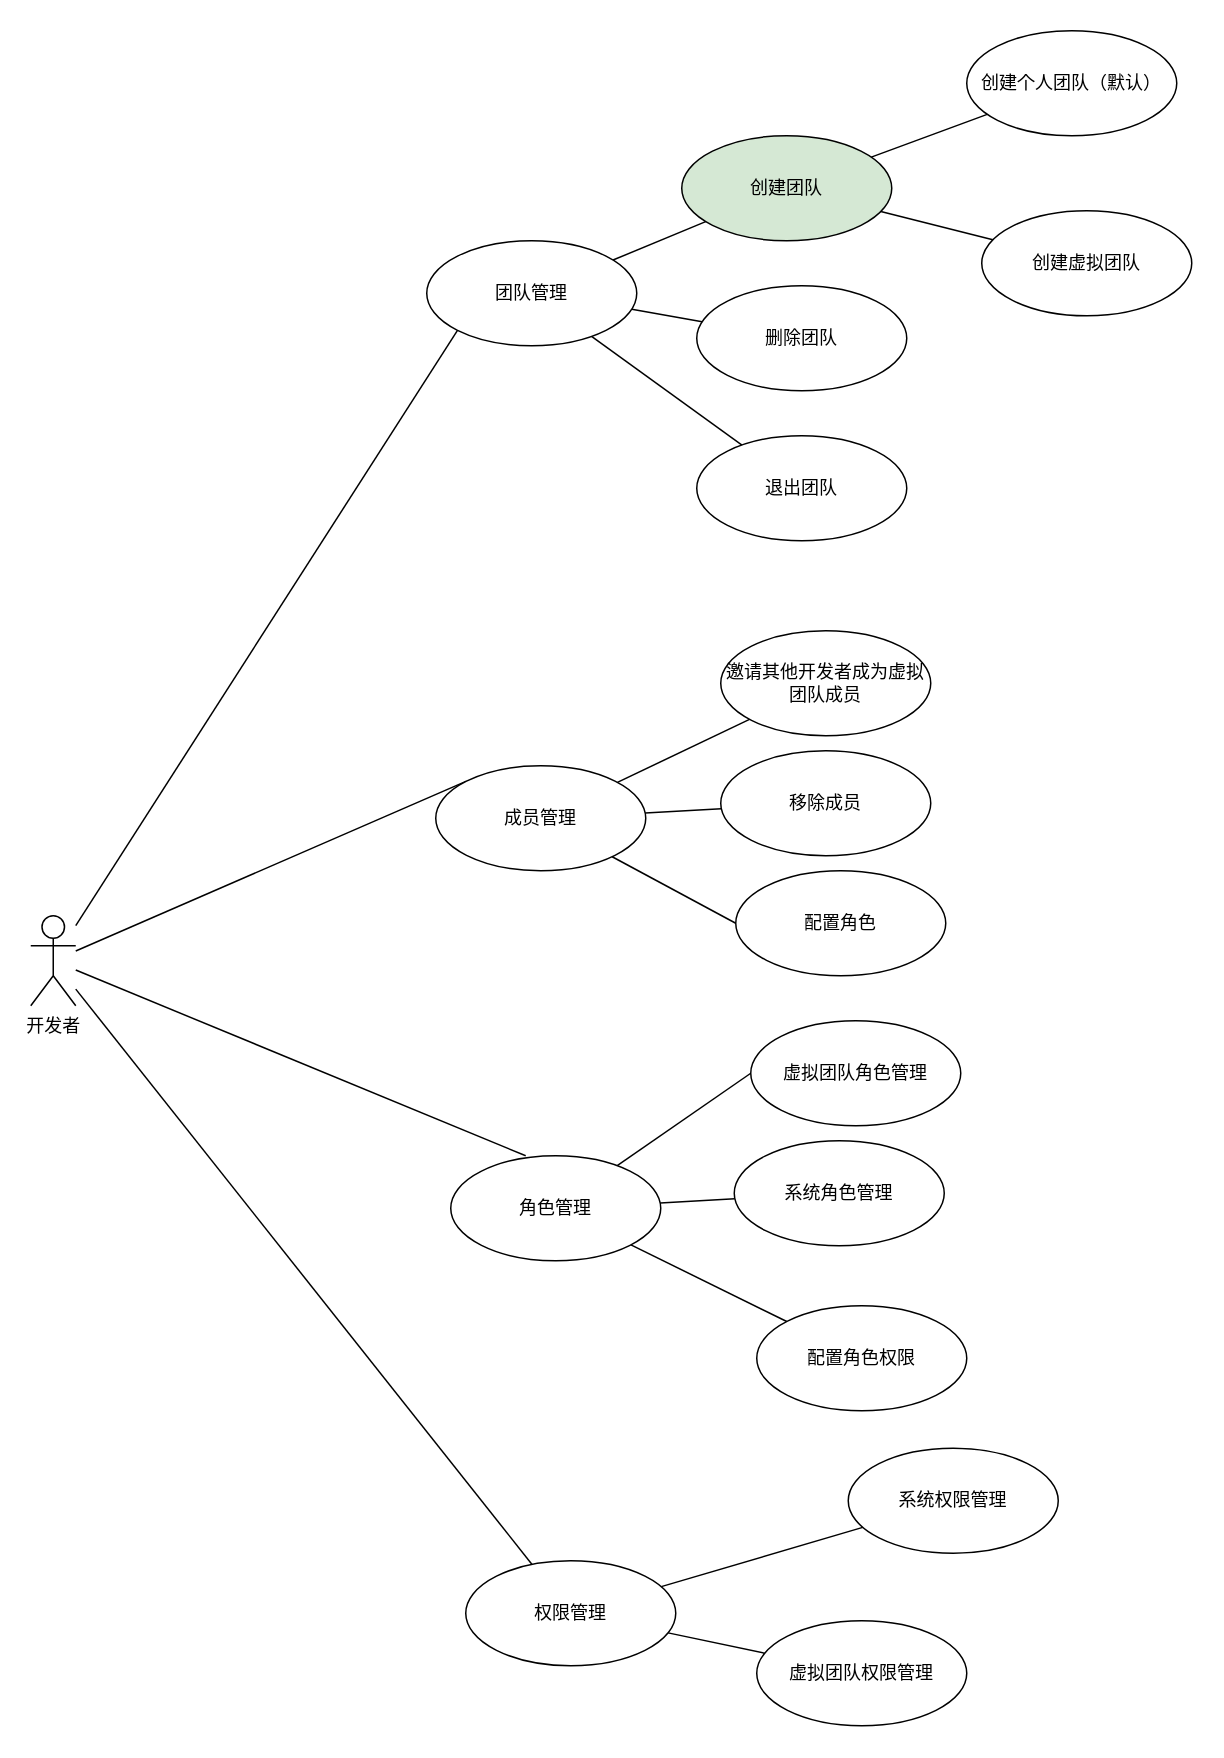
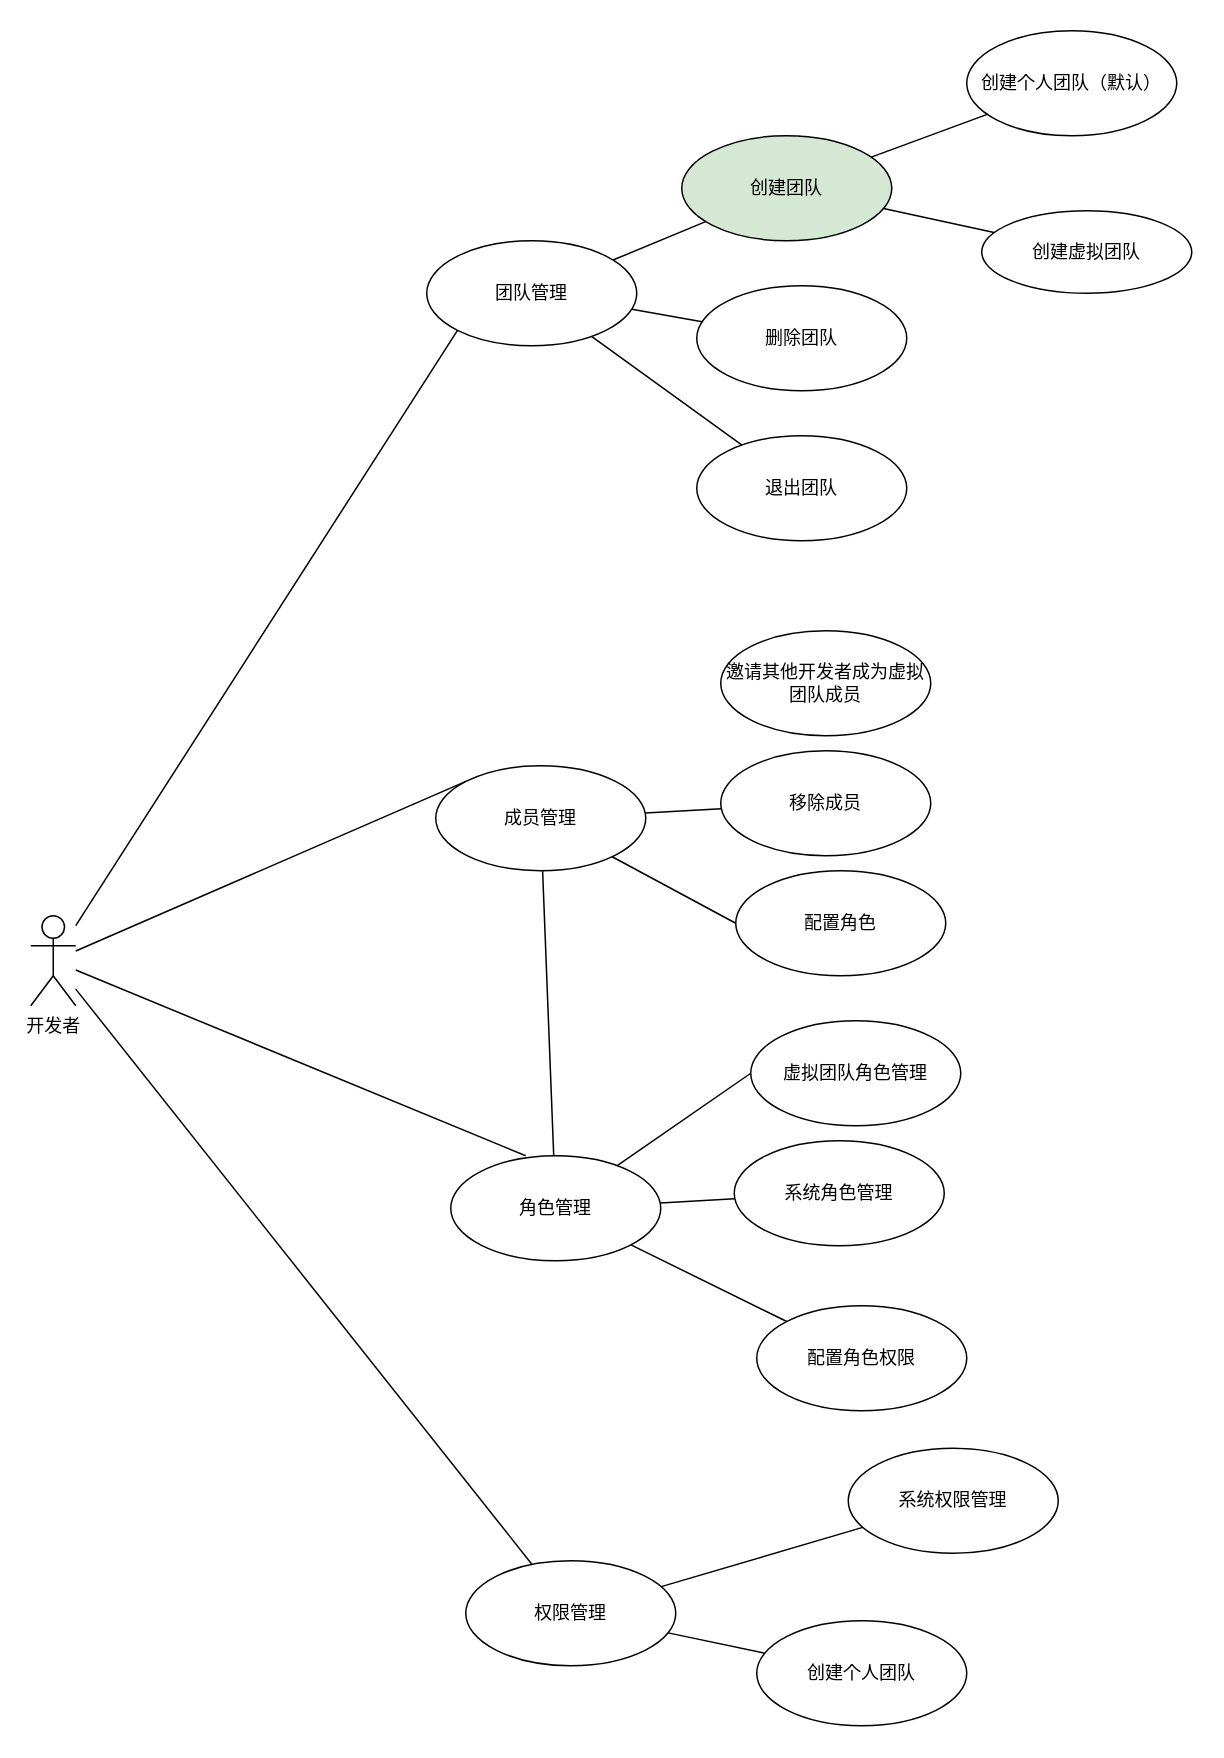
(1087, 263) -> (1087, 252)
(683, 751) -> (548, 1013)
(862, 1673) -> (862, 1673)
